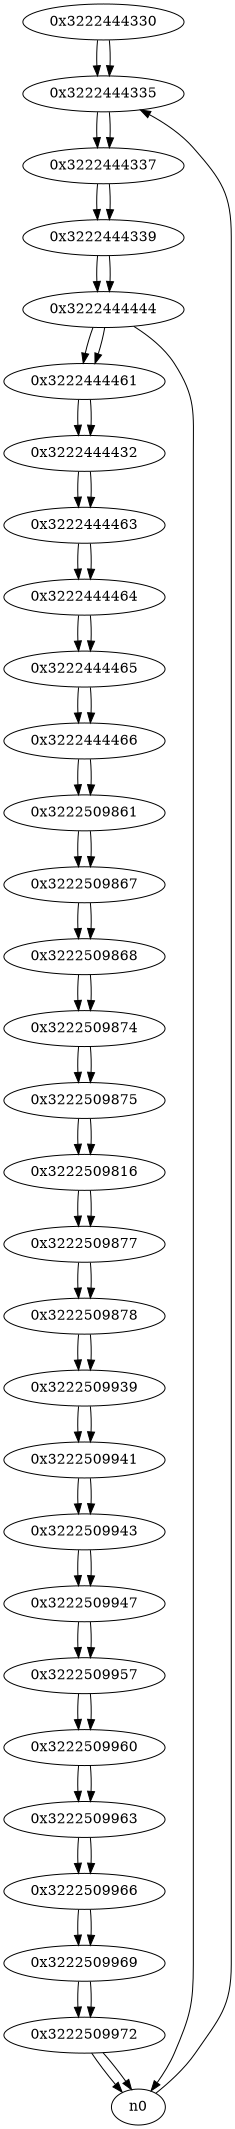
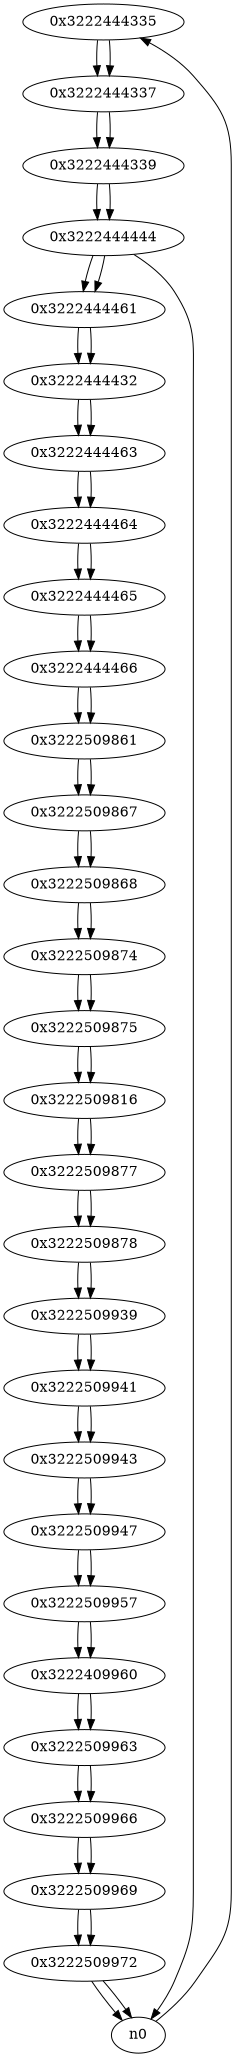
(103, 22) -> none
(84, 1748) -> (84, 1676)
